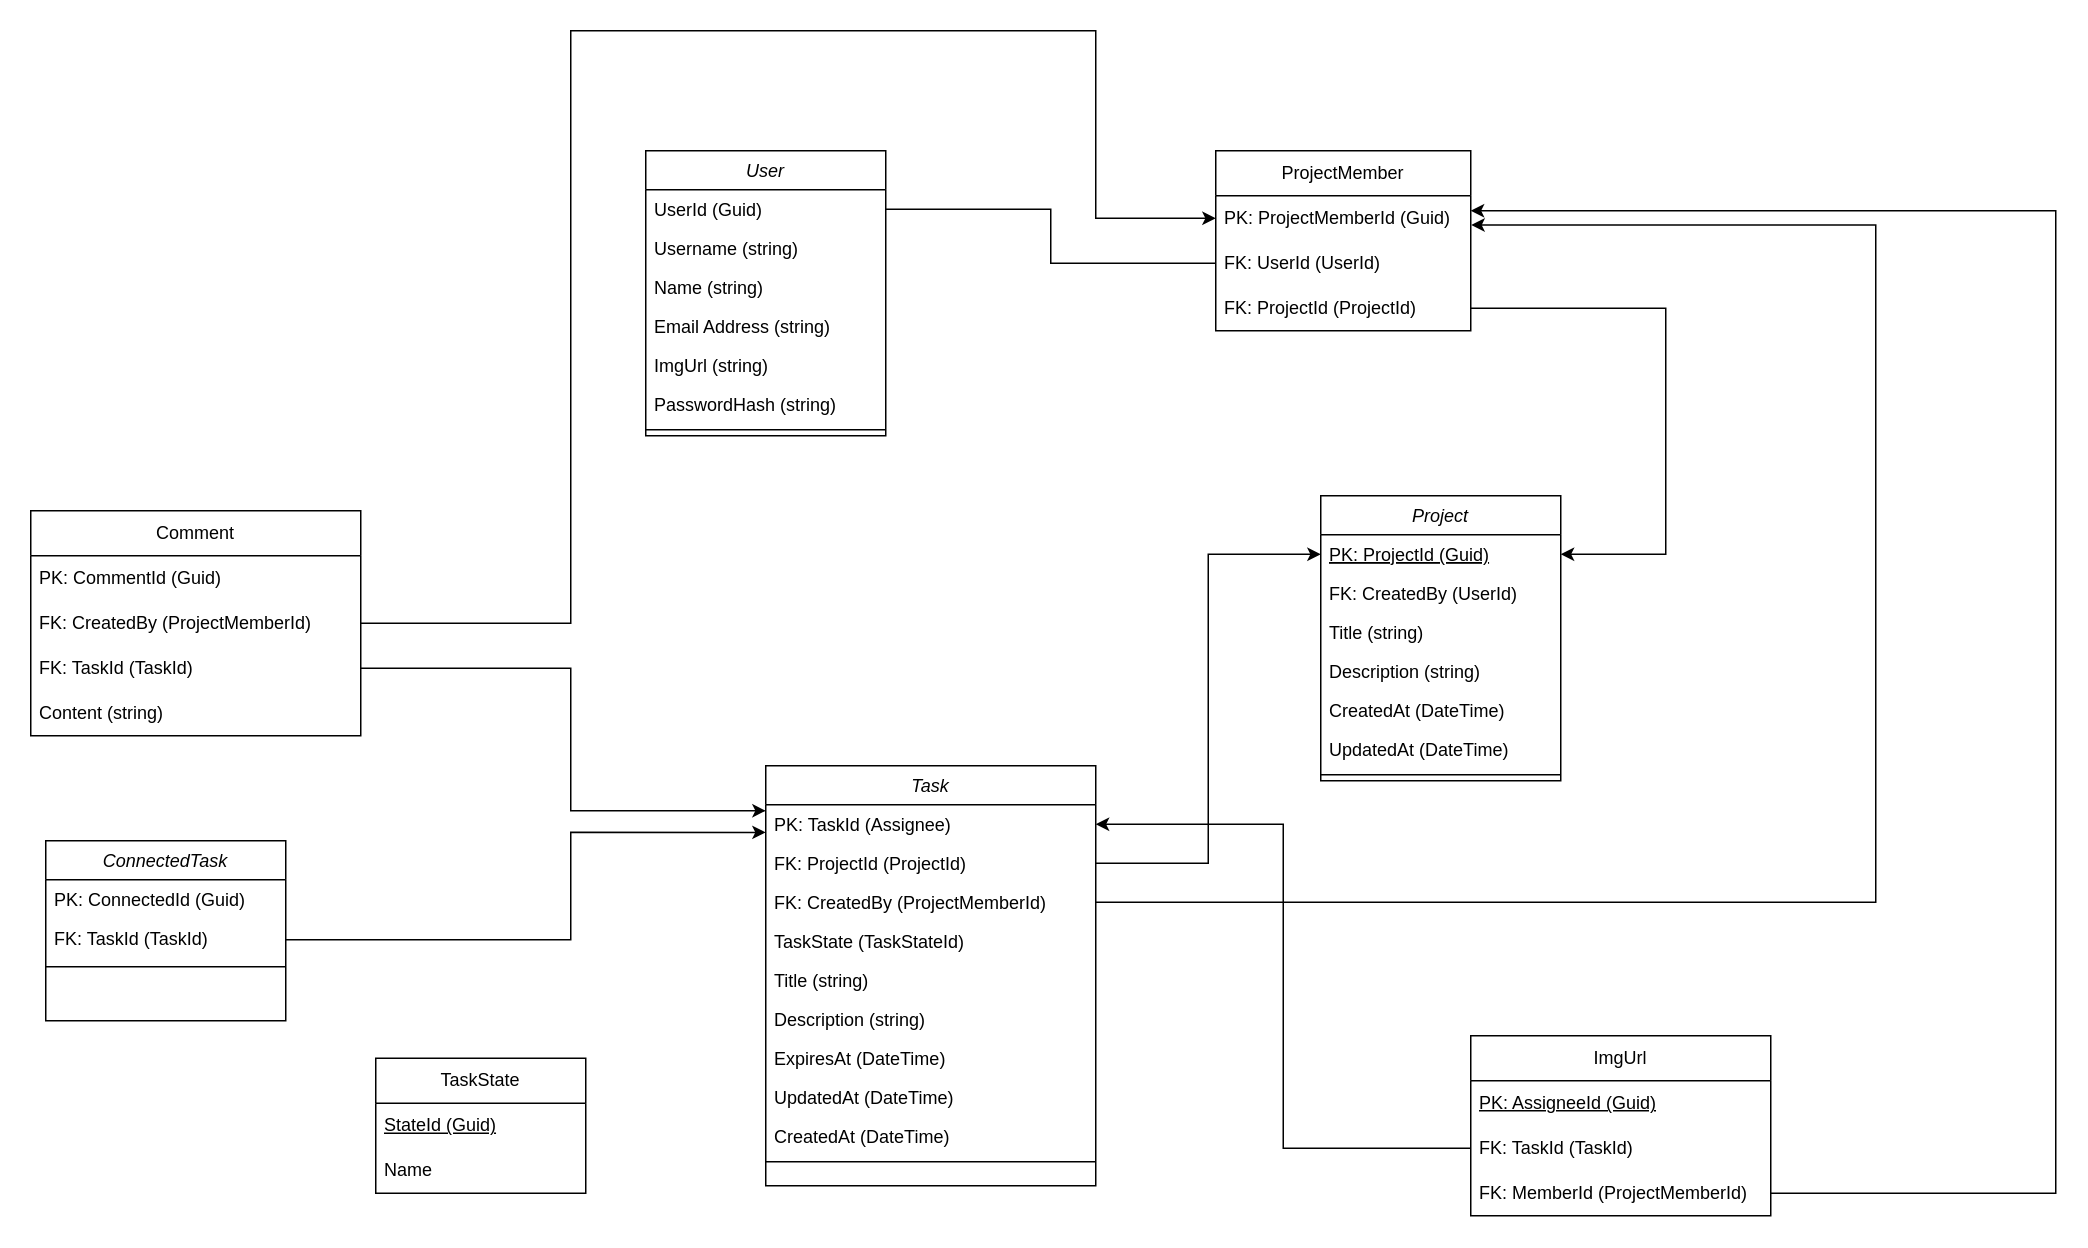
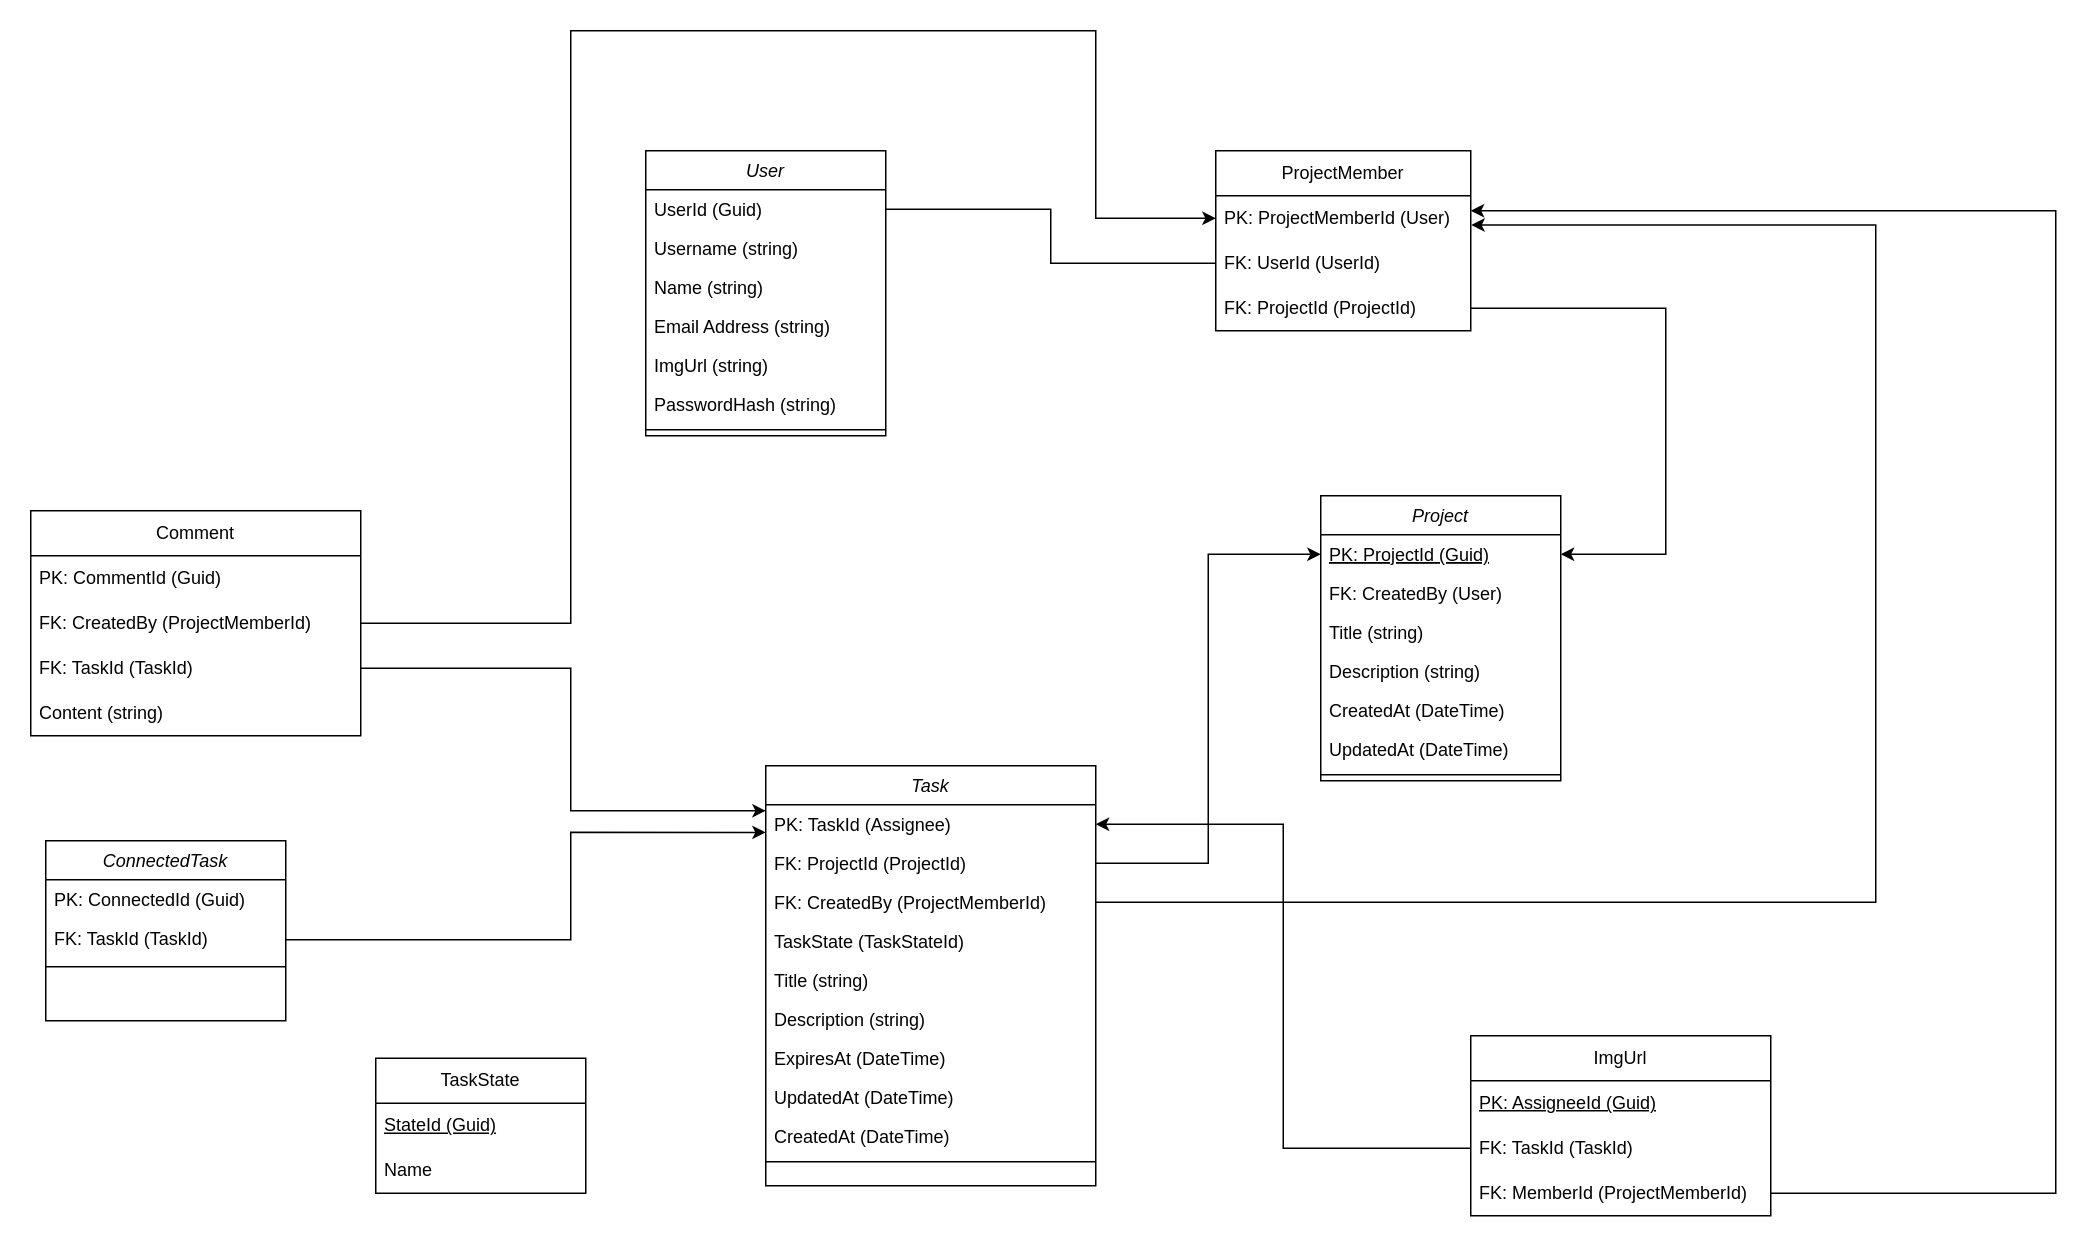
(1345, 218) -> (1345, 218)
(1433, 594) -> (1423, 594)
